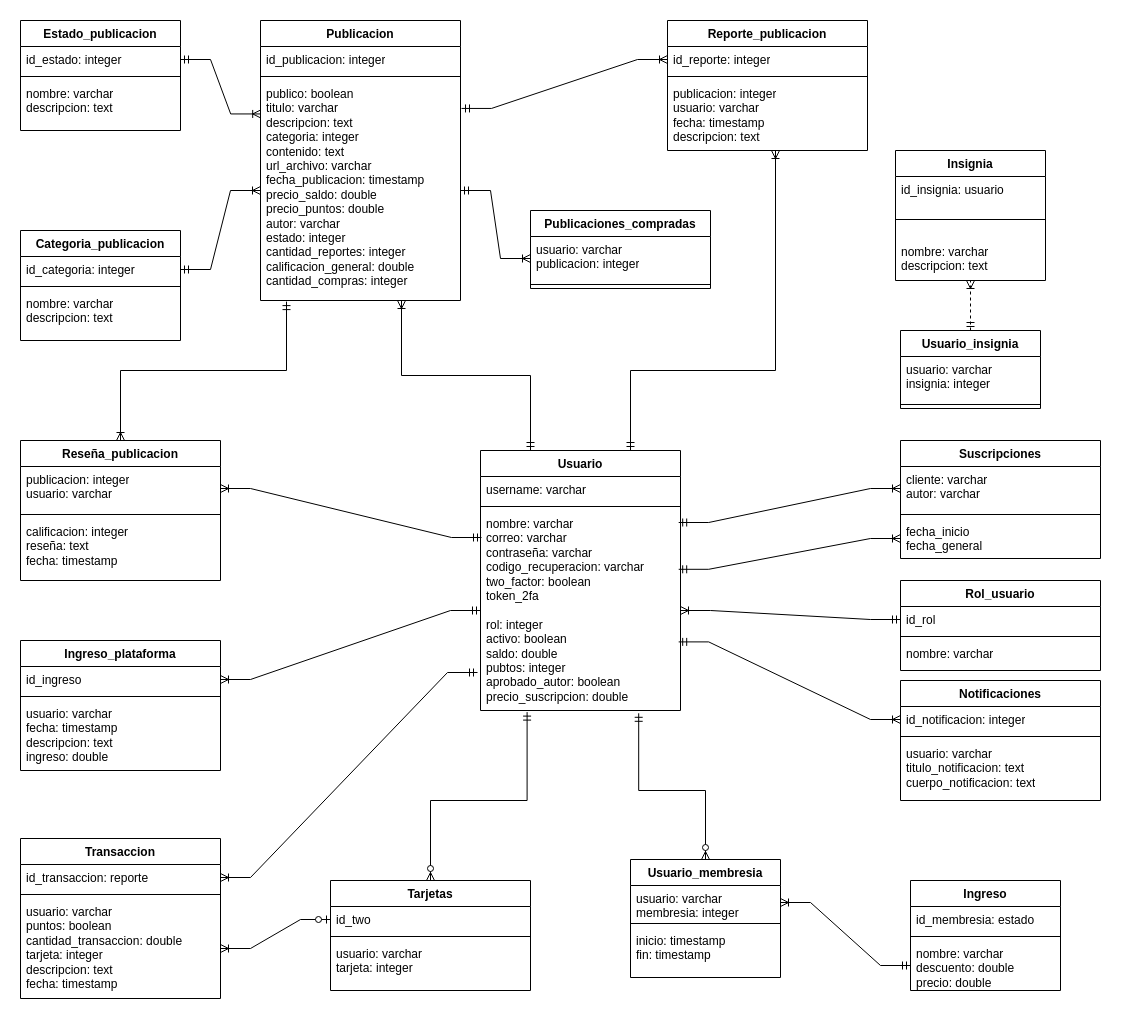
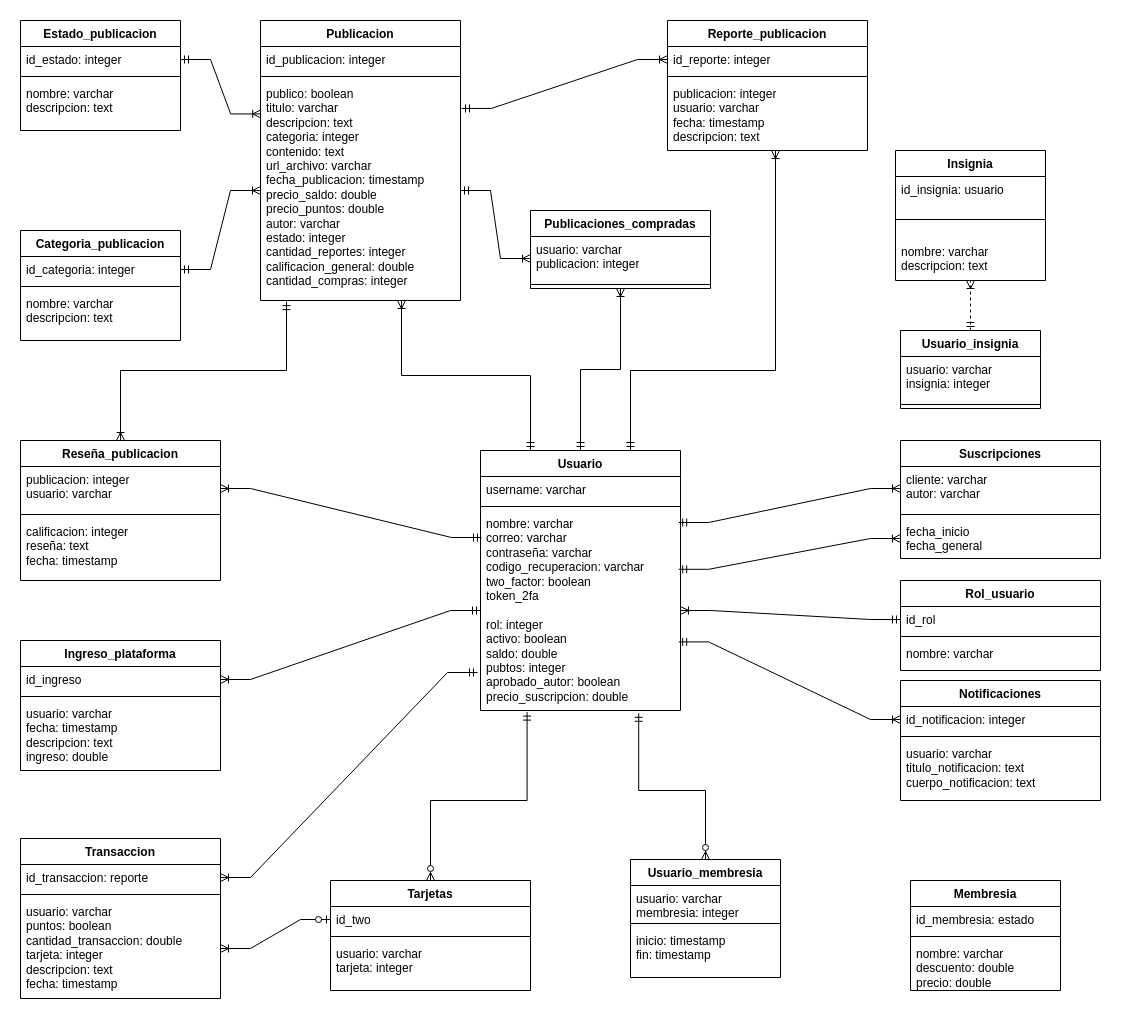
none -> (600, 370)
(986, 895) -> (986, 895)
(846, 934) -> none
